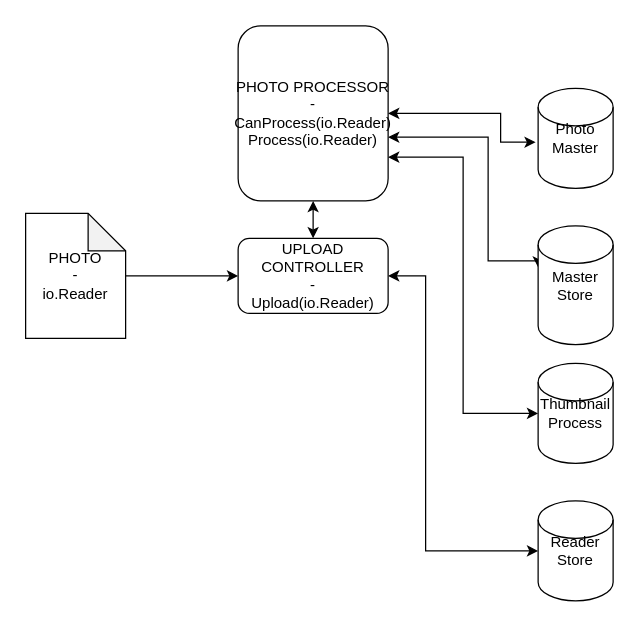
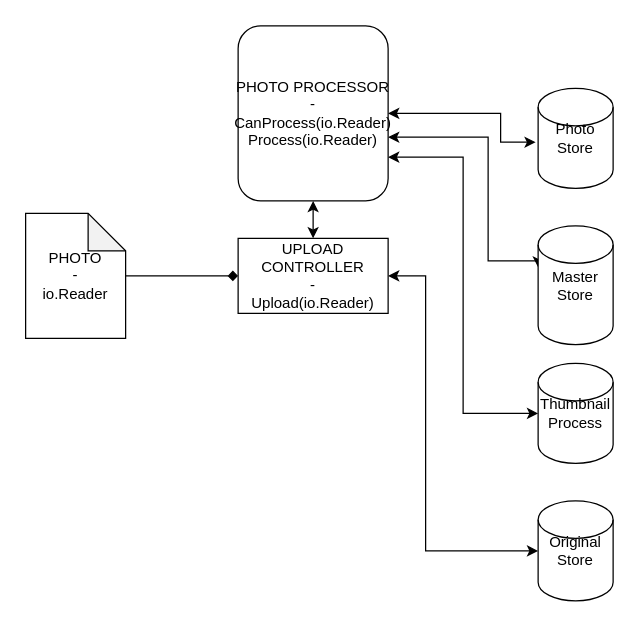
(576, 138) -> (576, 138)
(228, 276) -> (227, 276)
(313, 276) -> (313, 276)
(576, 551) -> (576, 551)
